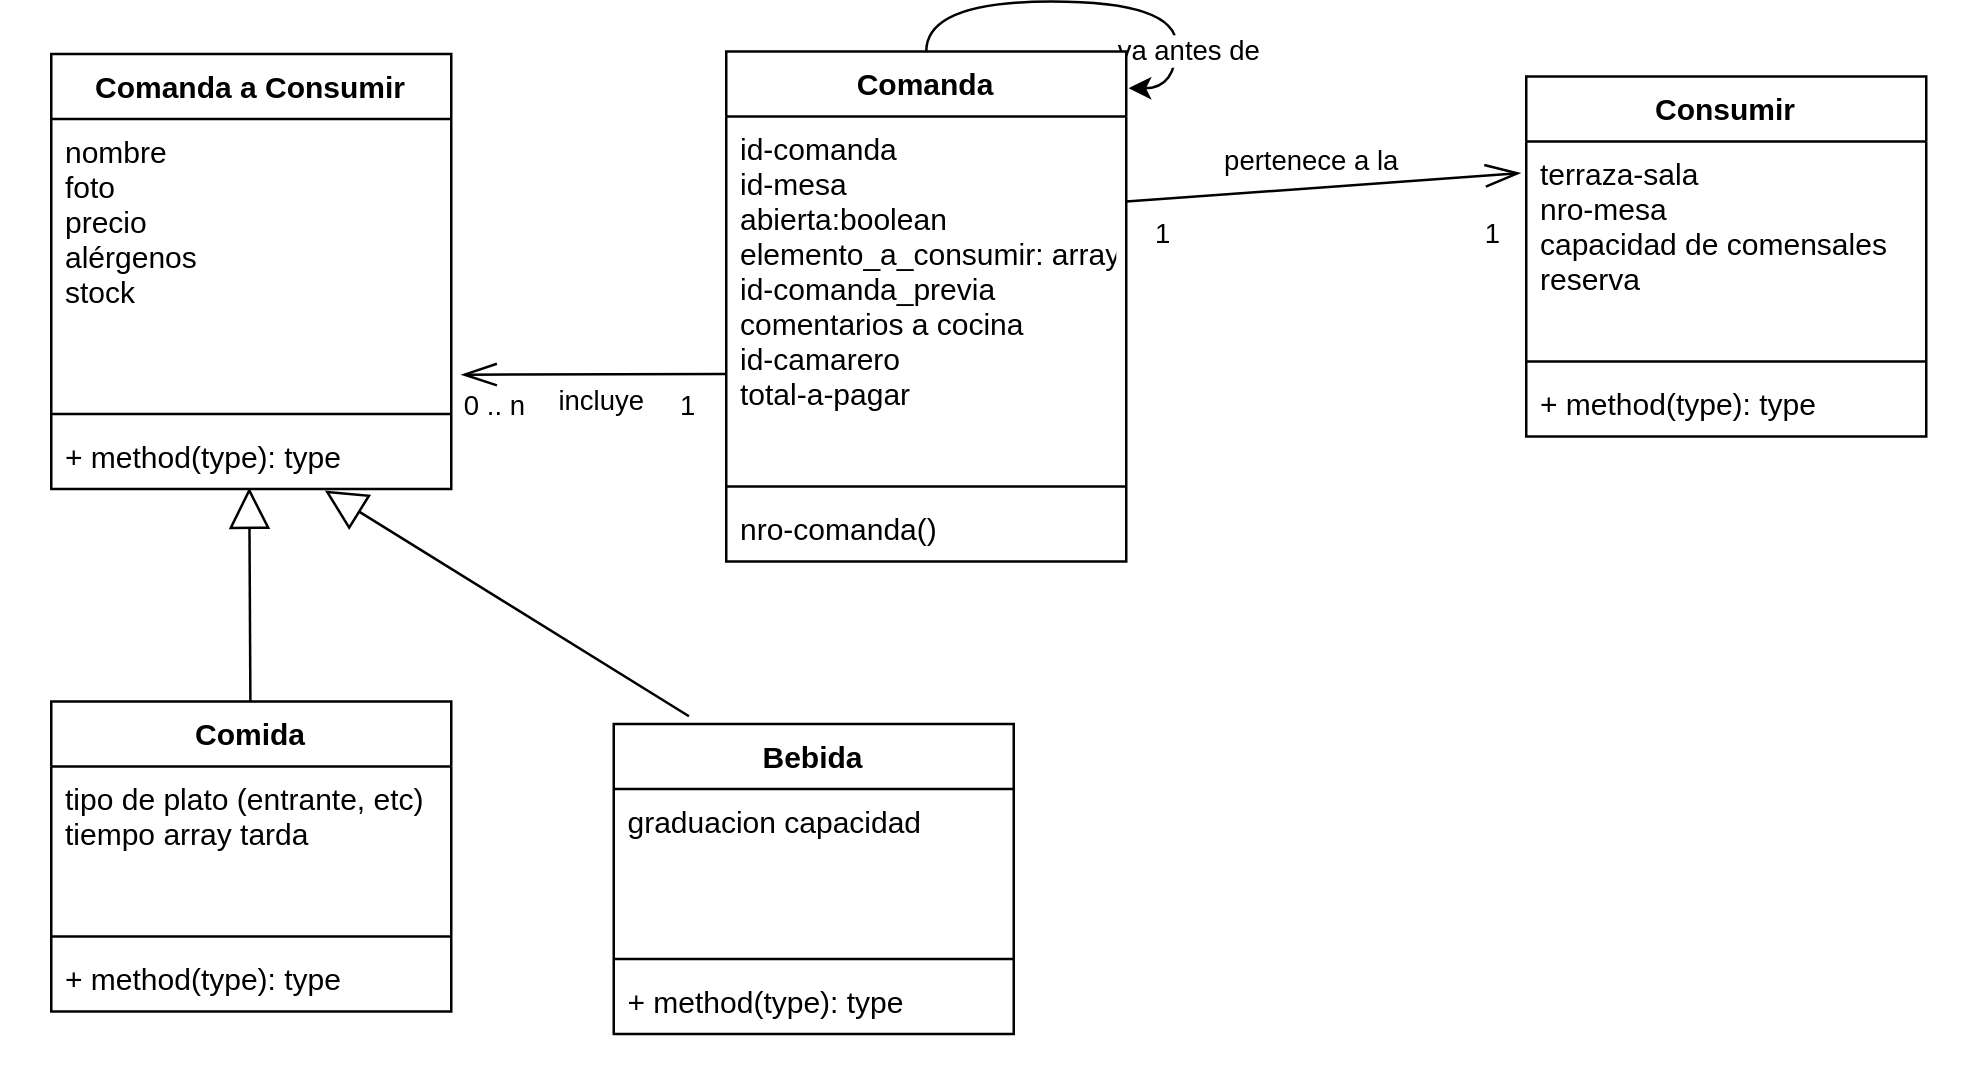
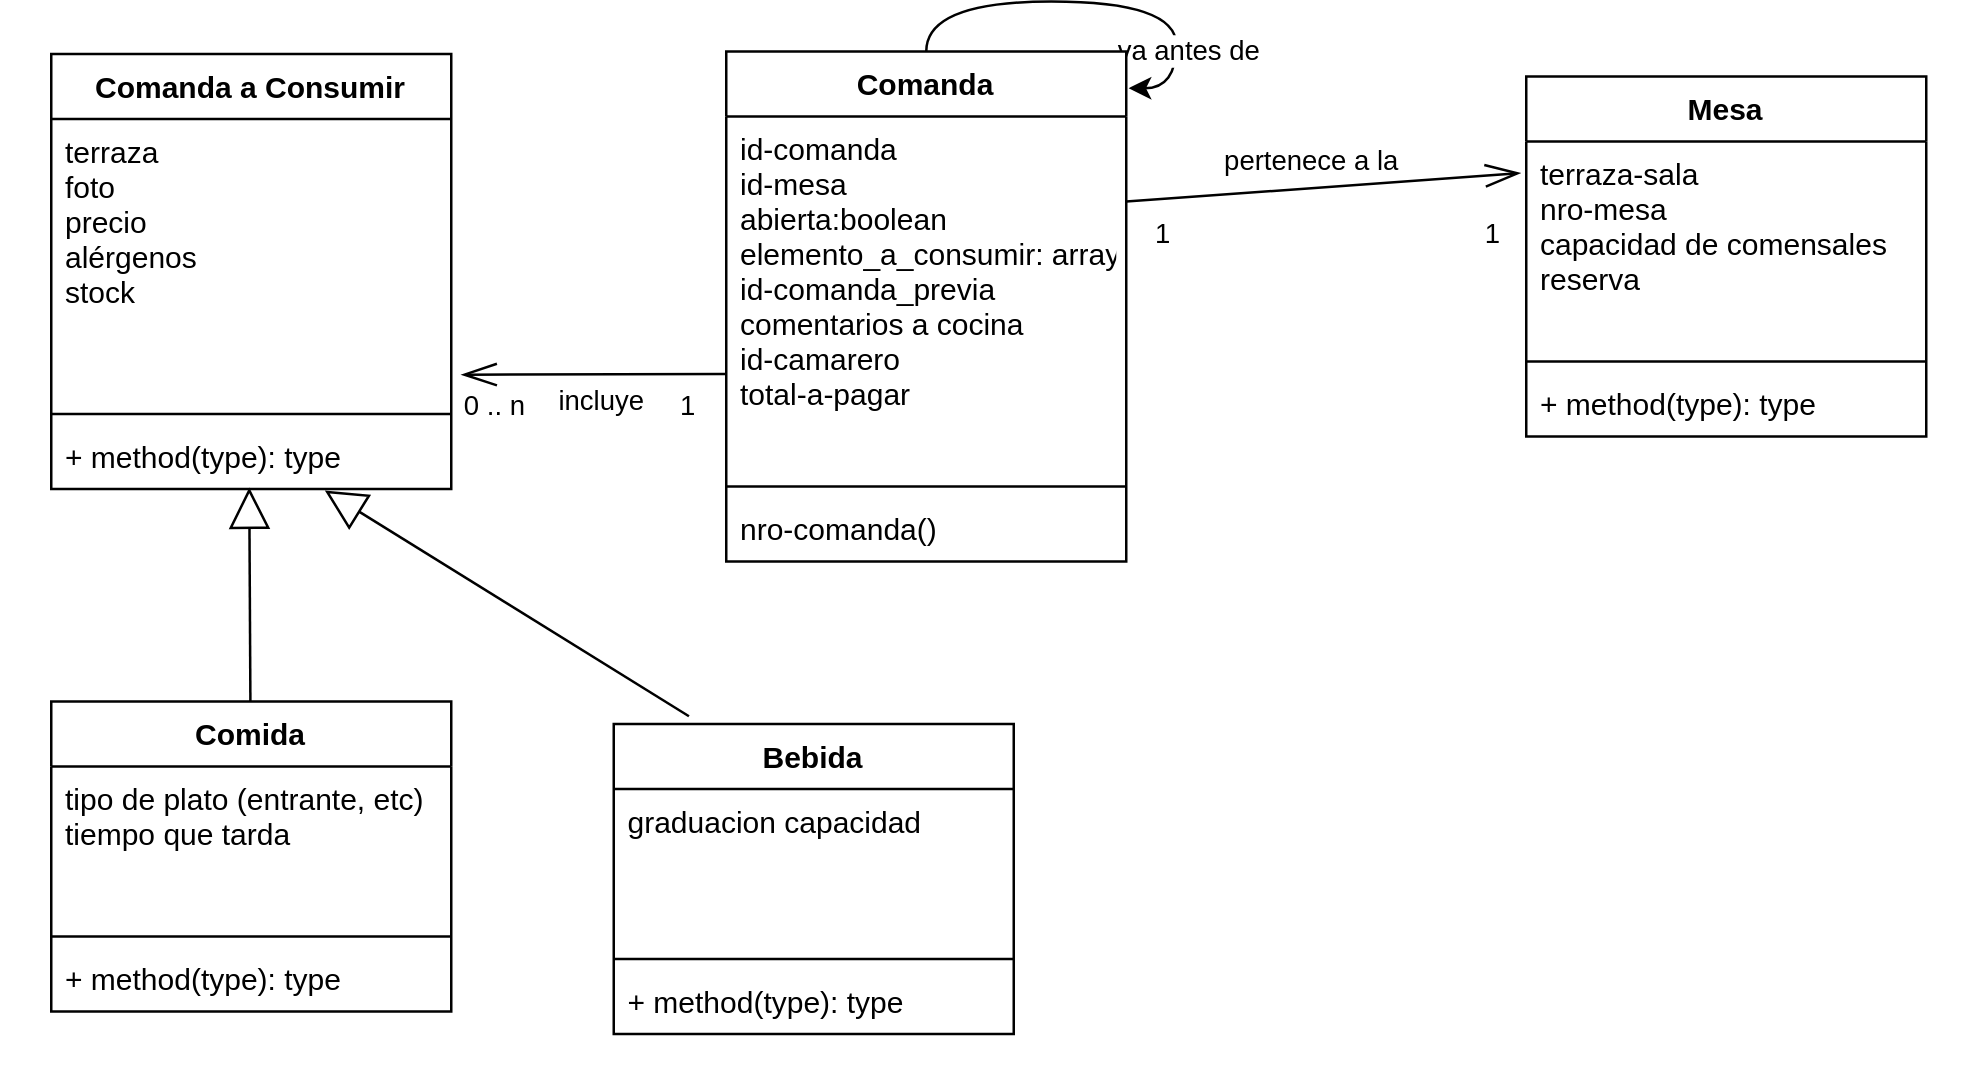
(1725, 110) -> (1725, 110)
(115, 153) -> (124, 153)
(281, 800) -> (281, 800)
